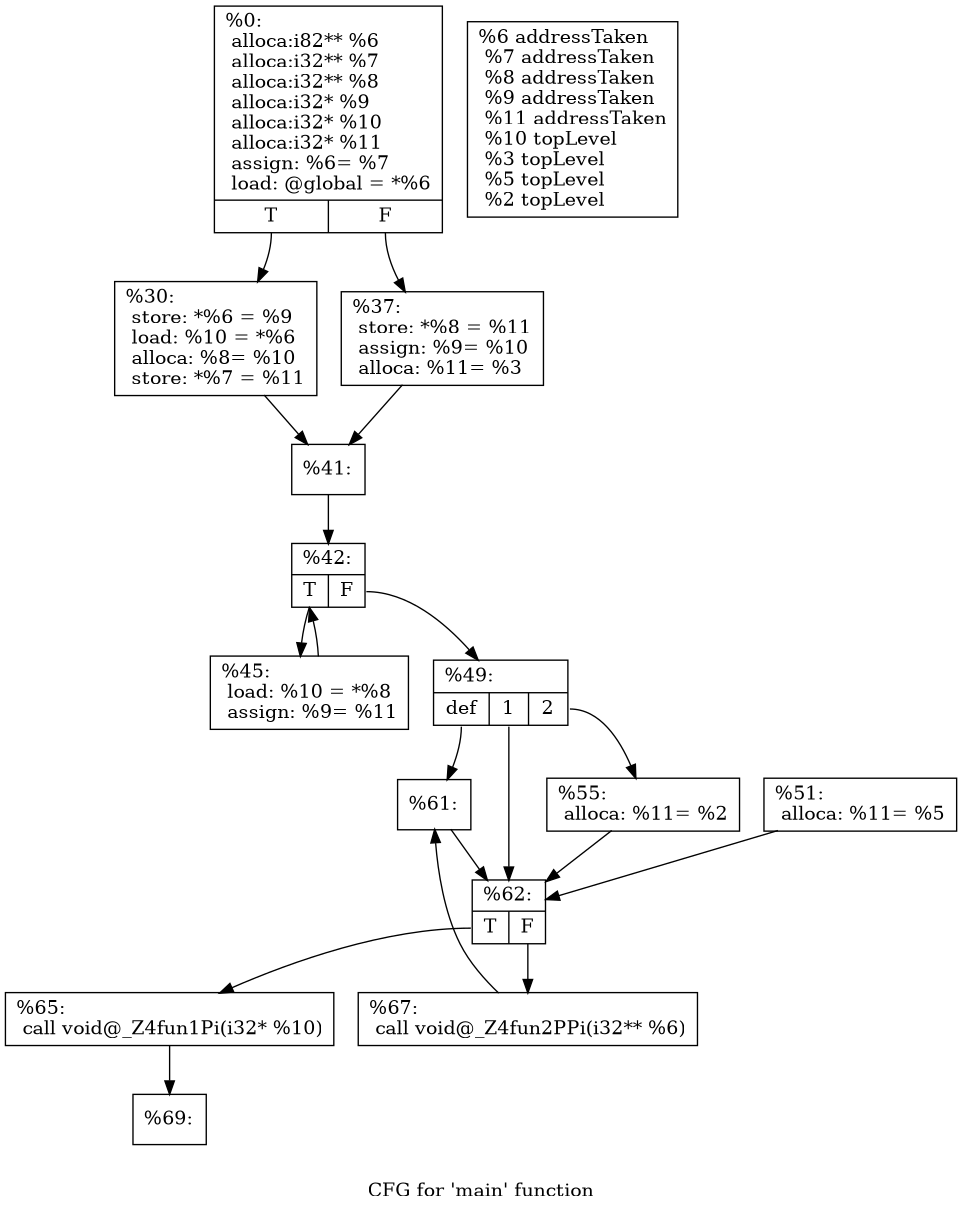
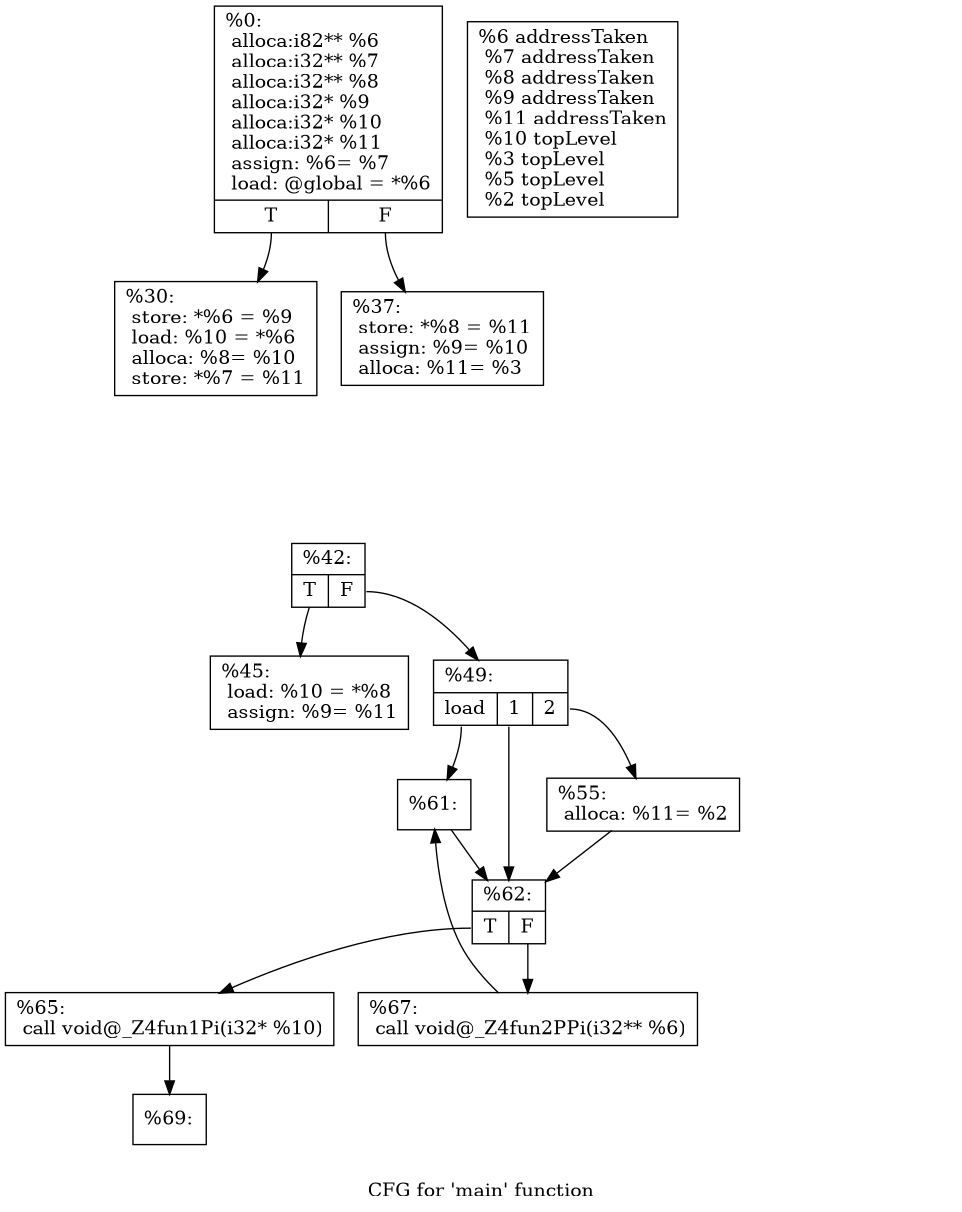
(328, 470) -> none
(317, 639) -> none
(461, 708) -> (465, 708)
(860, 805) -> none
